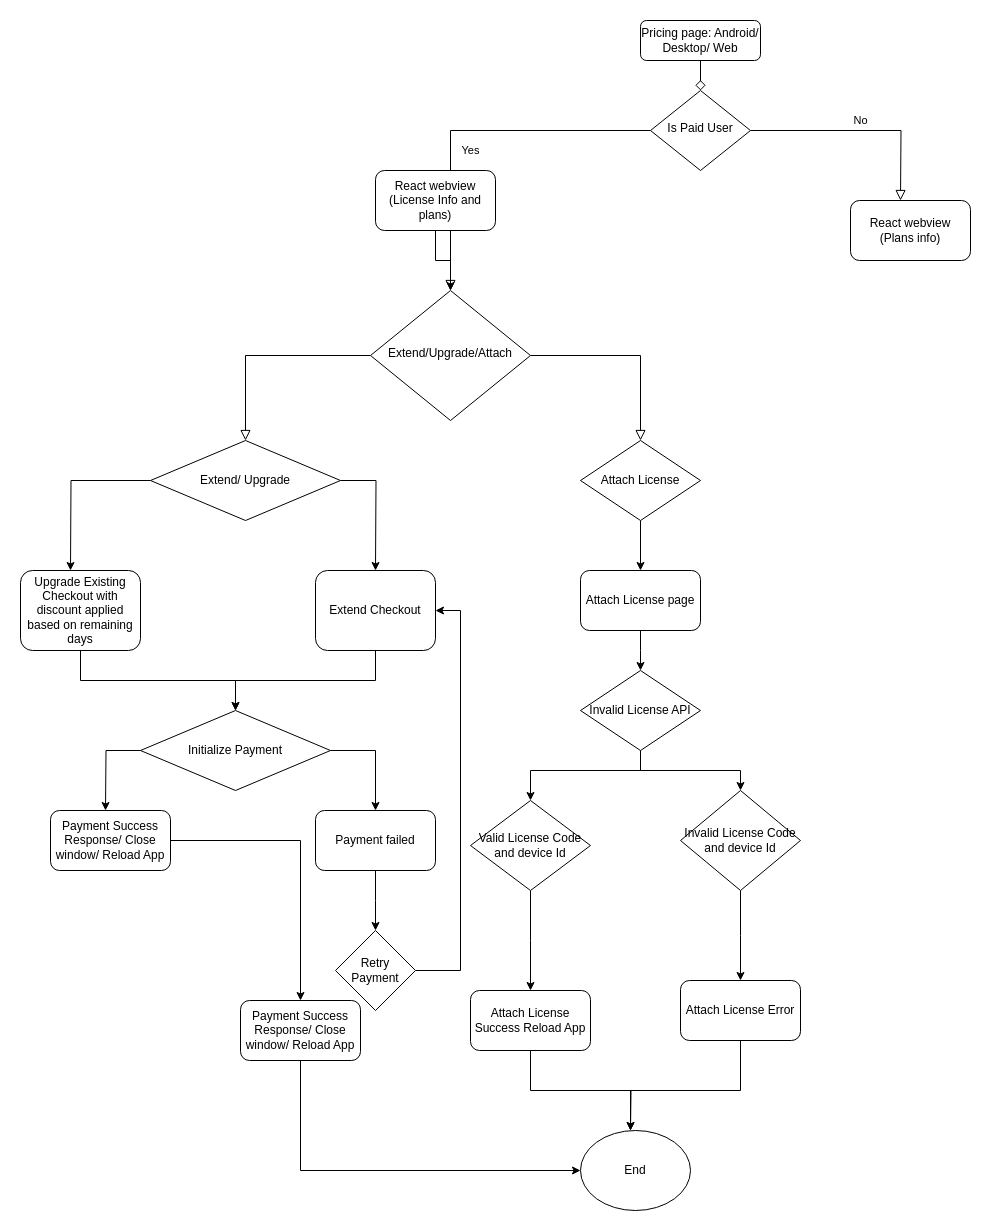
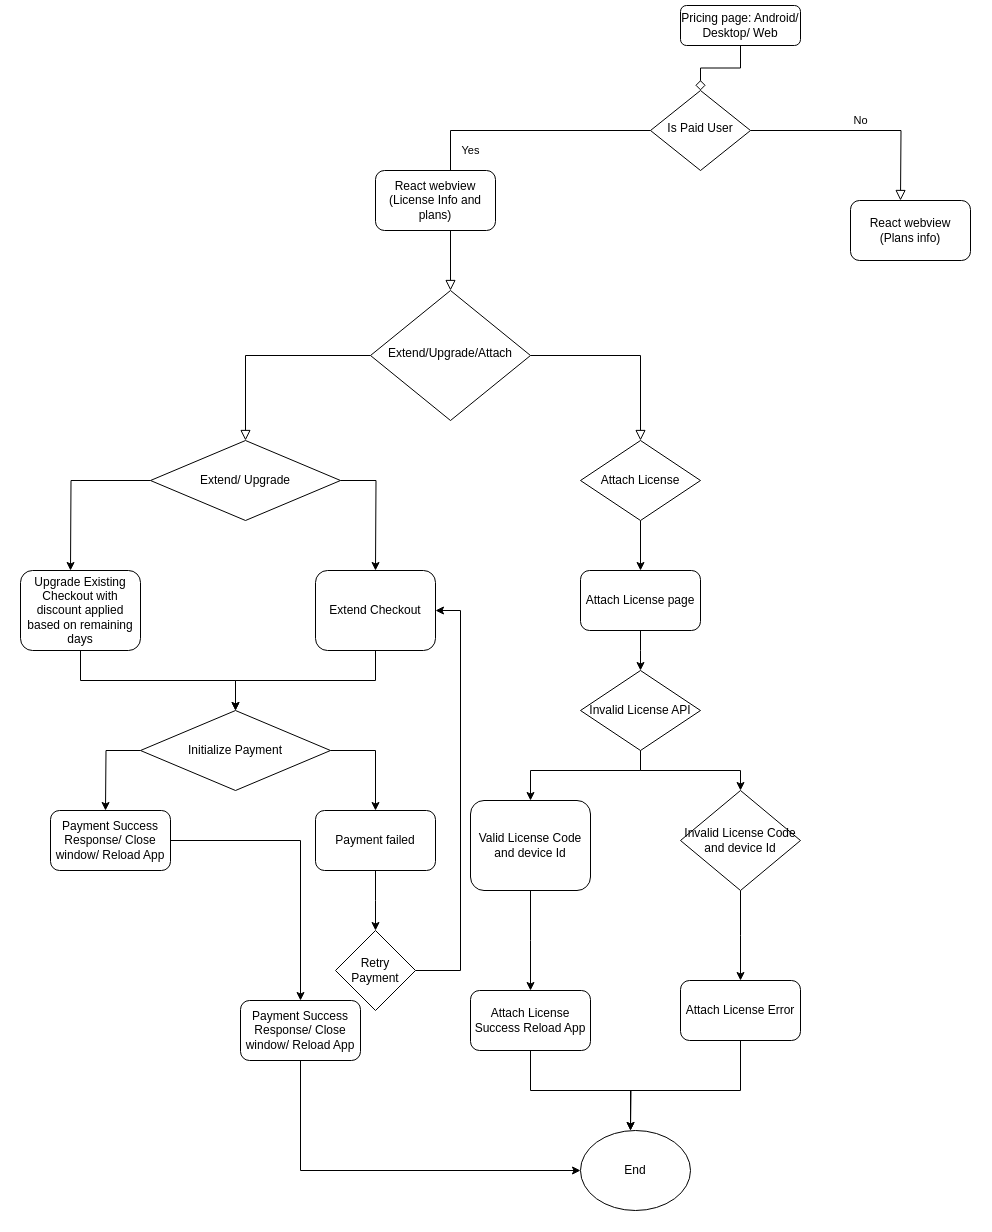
(701, 41) -> (741, 26)
(436, 252) -> none
(531, 846) -> (531, 846)
